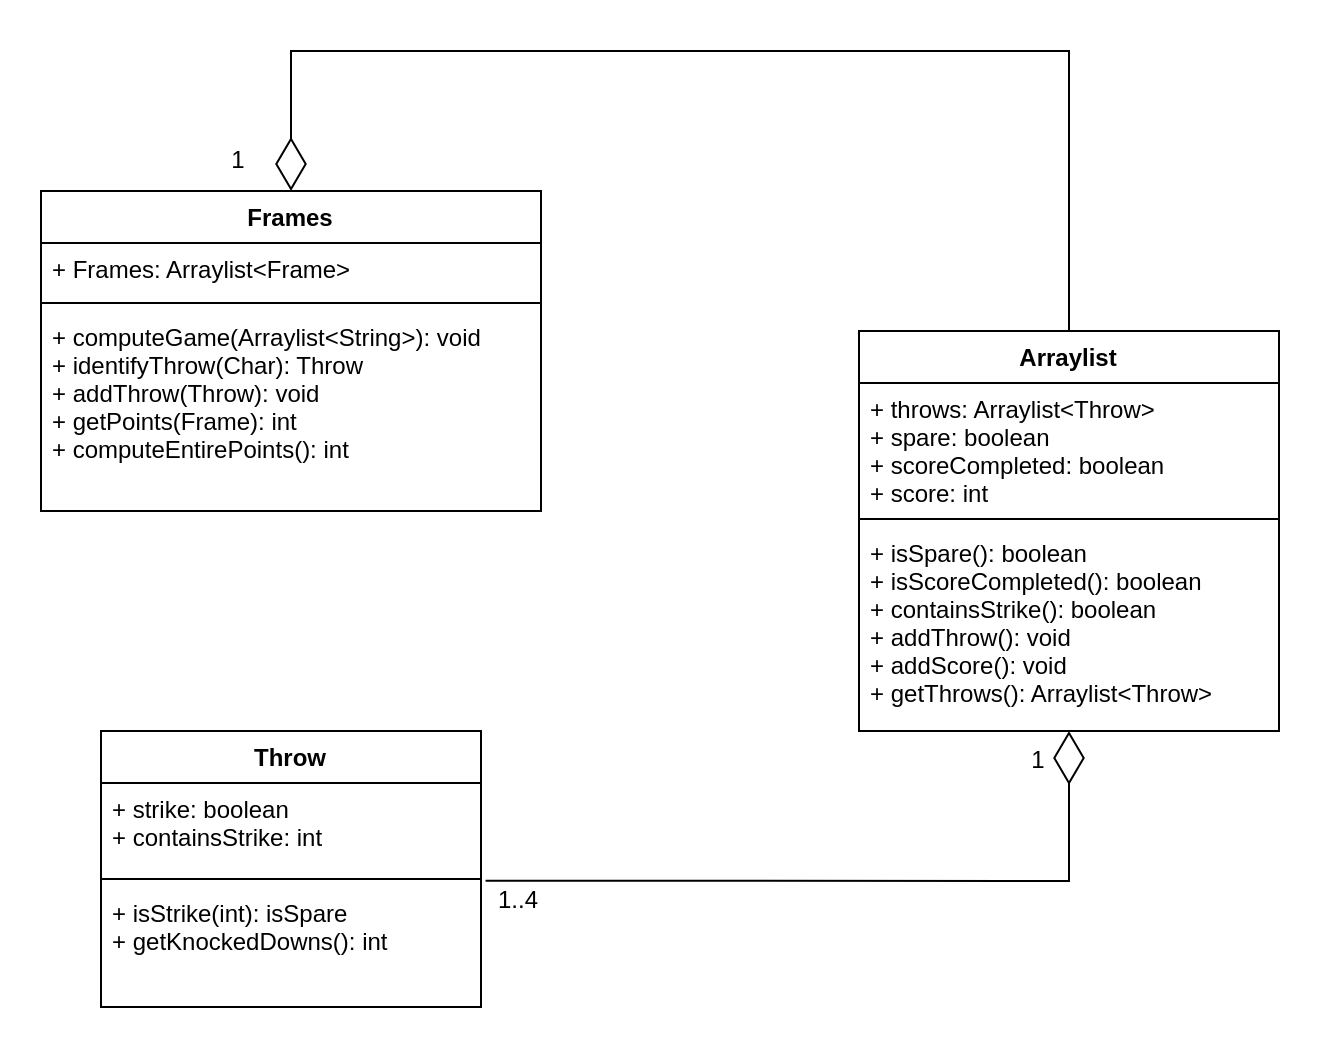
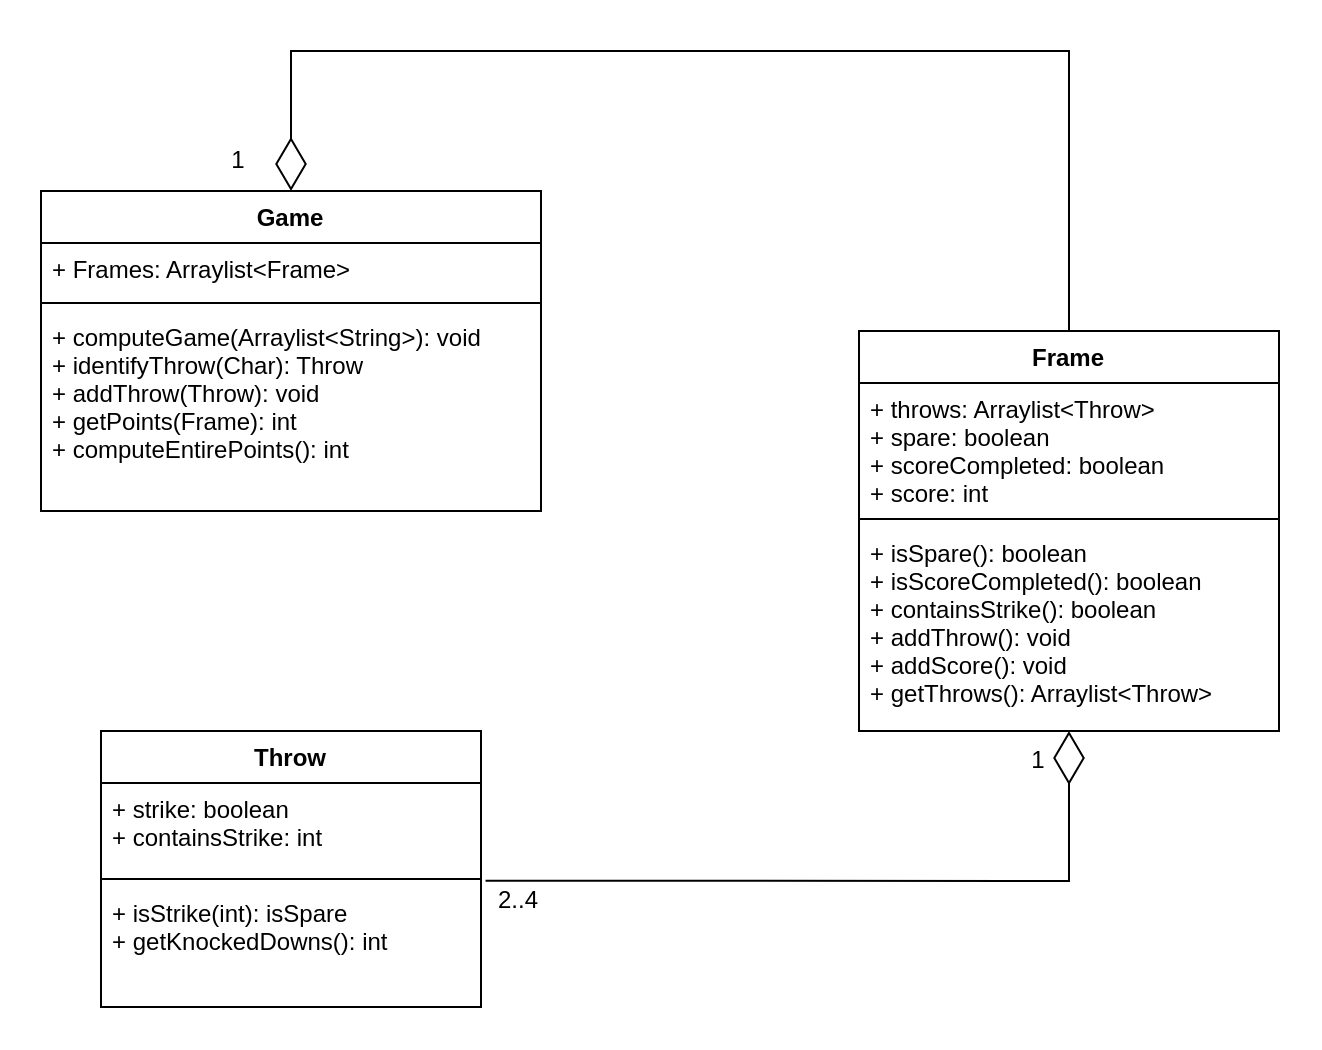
(290, 218) -> (290, 218)
(1068, 358) -> (1068, 358)
(519, 901) -> (519, 901)
